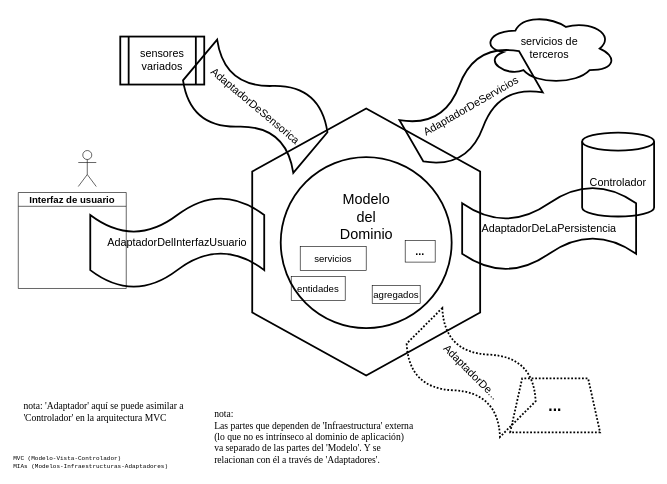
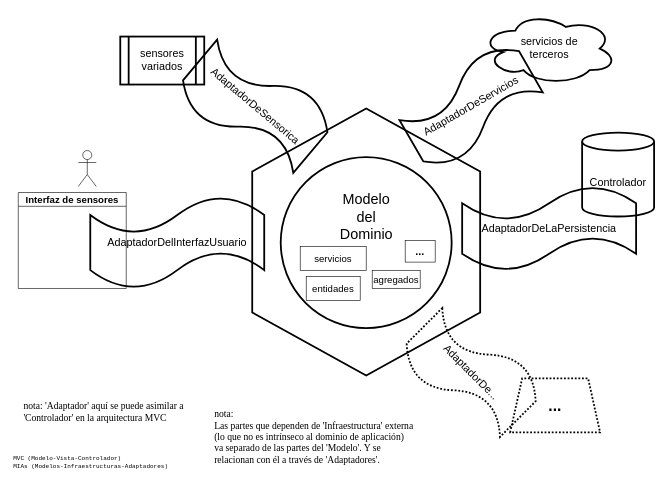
(72, 200) -> (72, 200)
(318, 288) -> (333, 288)
(396, 294) -> (396, 279)
